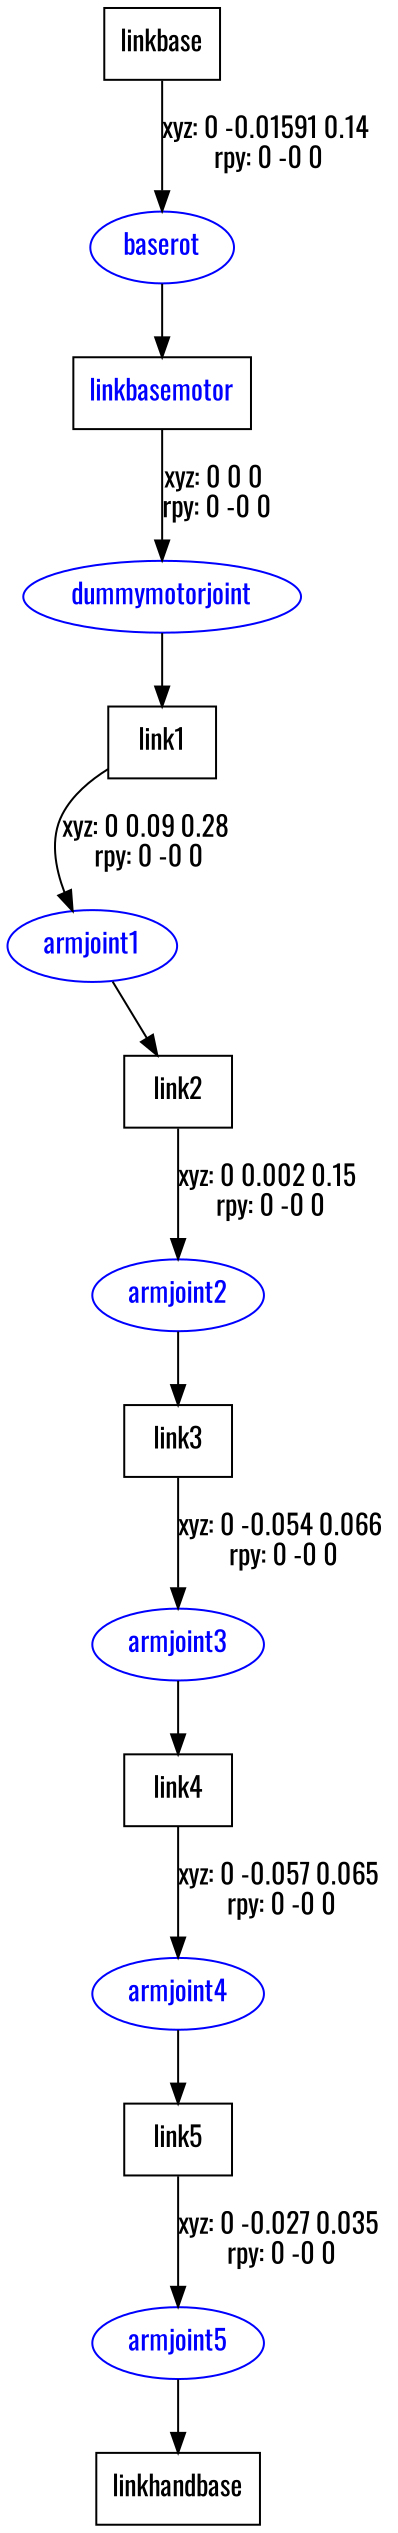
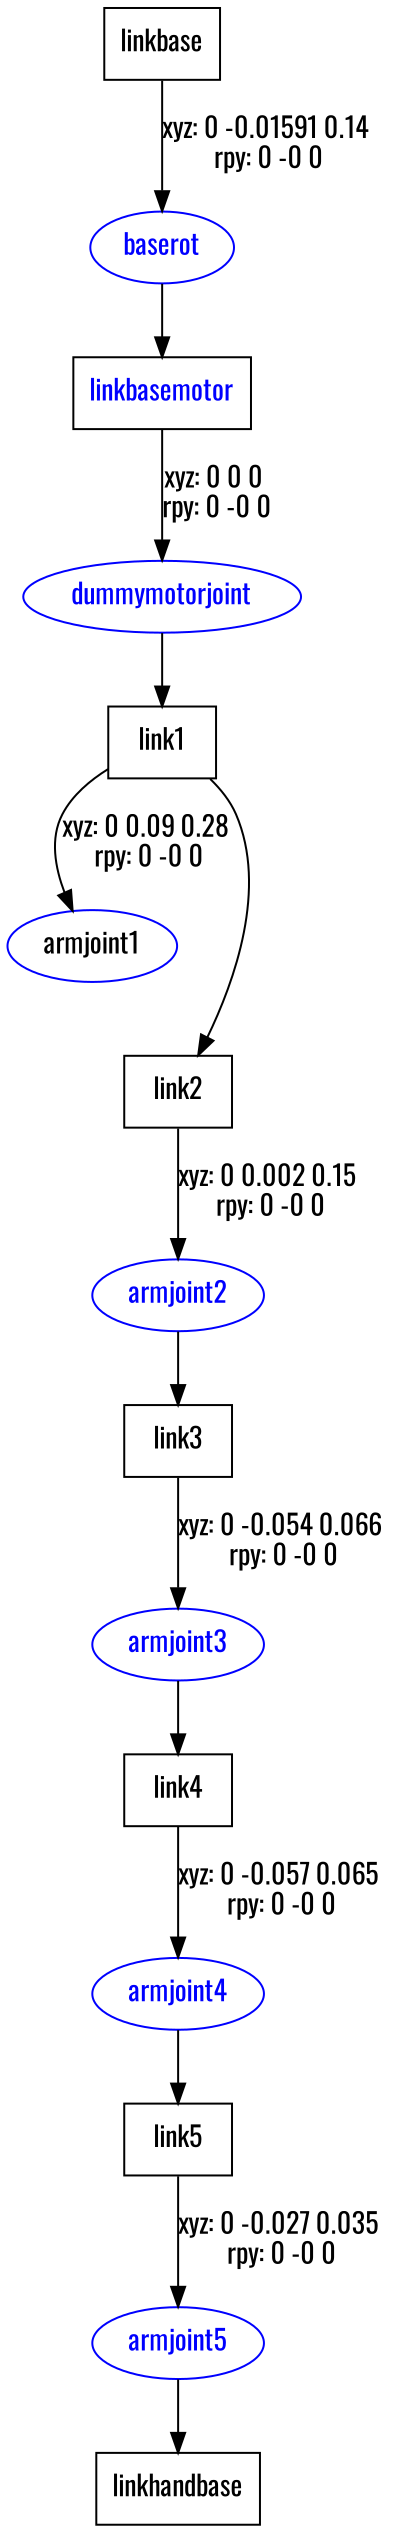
(92, 946) -> (92, 946)
(130, 1010) -> (248, 906)
